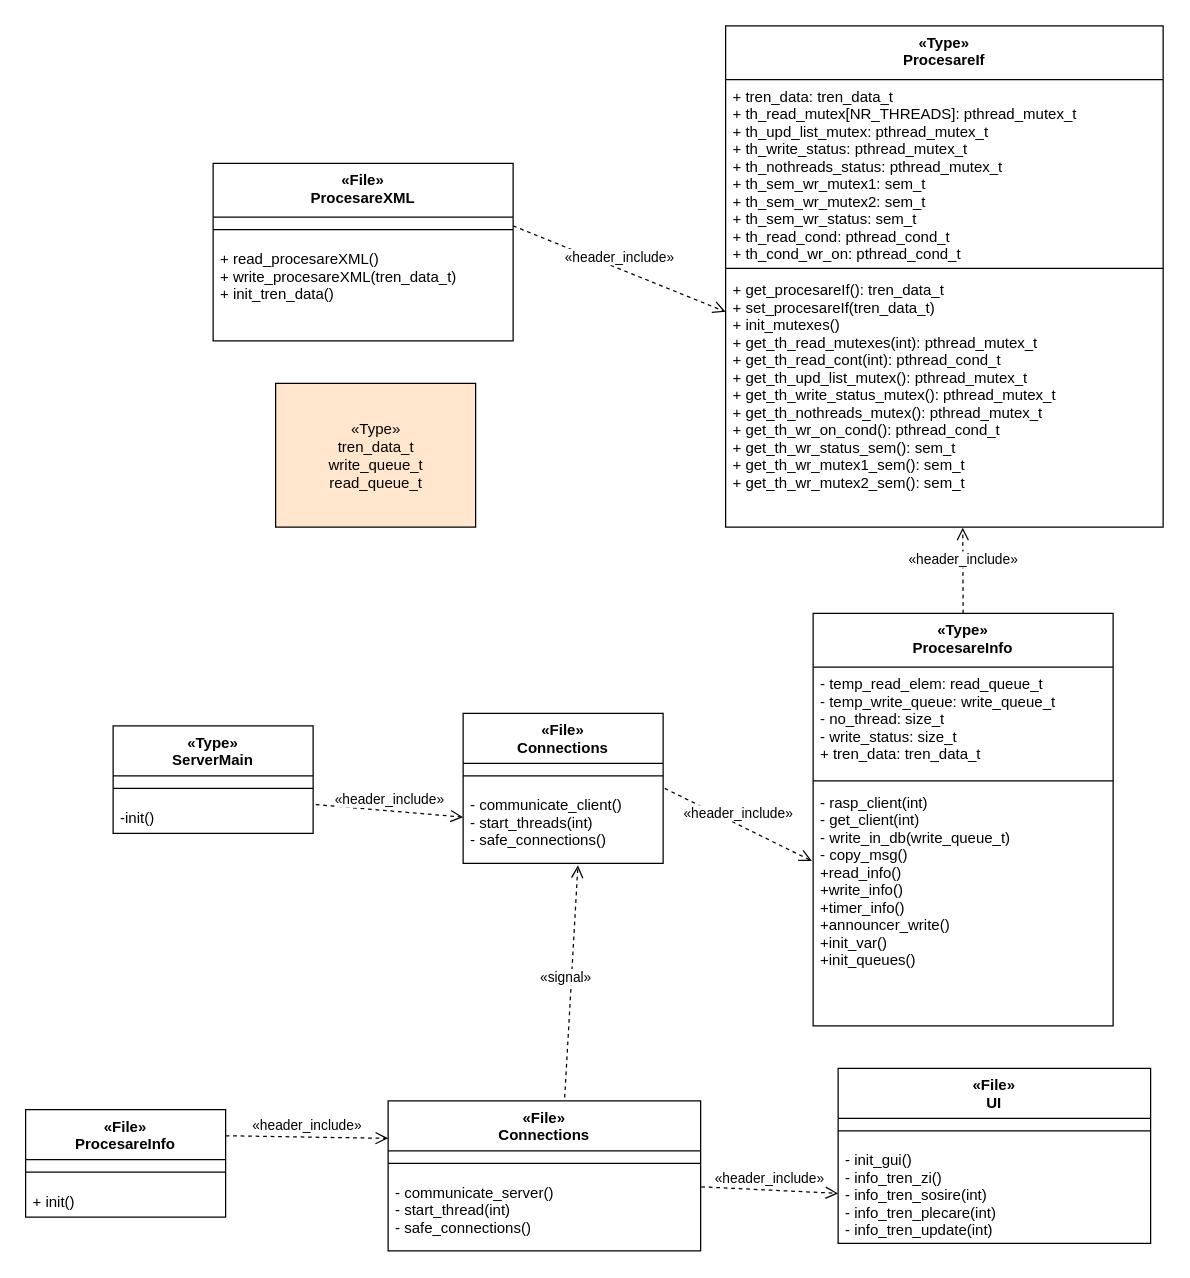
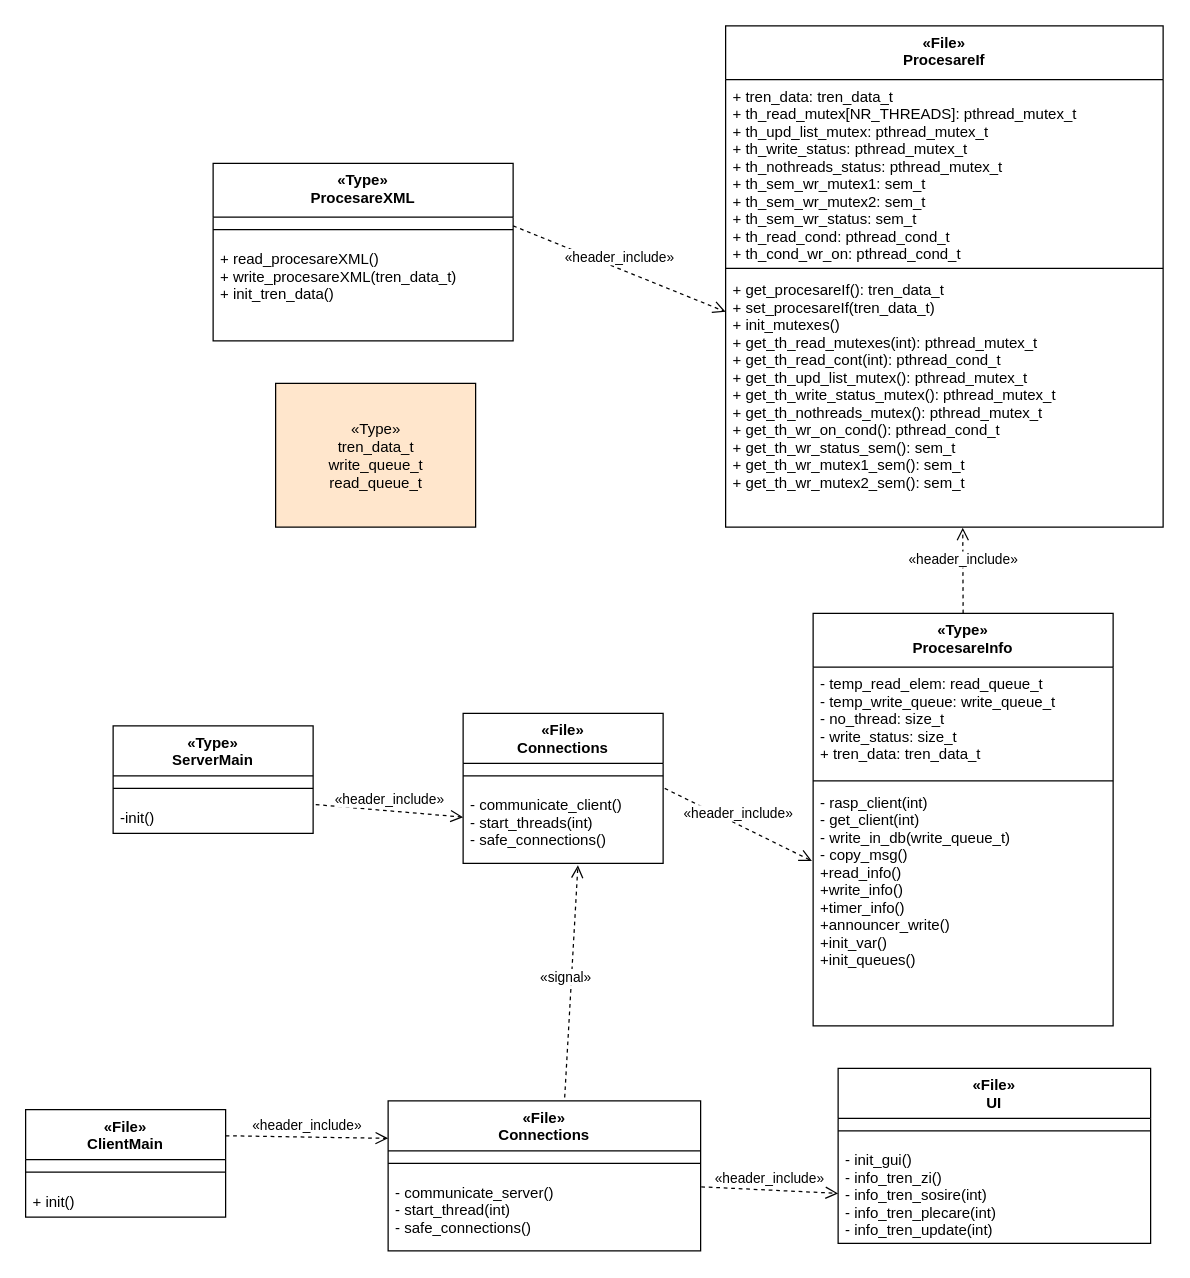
(944, 43) -> (944, 43)
(363, 180) -> (363, 180)
(125, 1126) -> (125, 1126)
